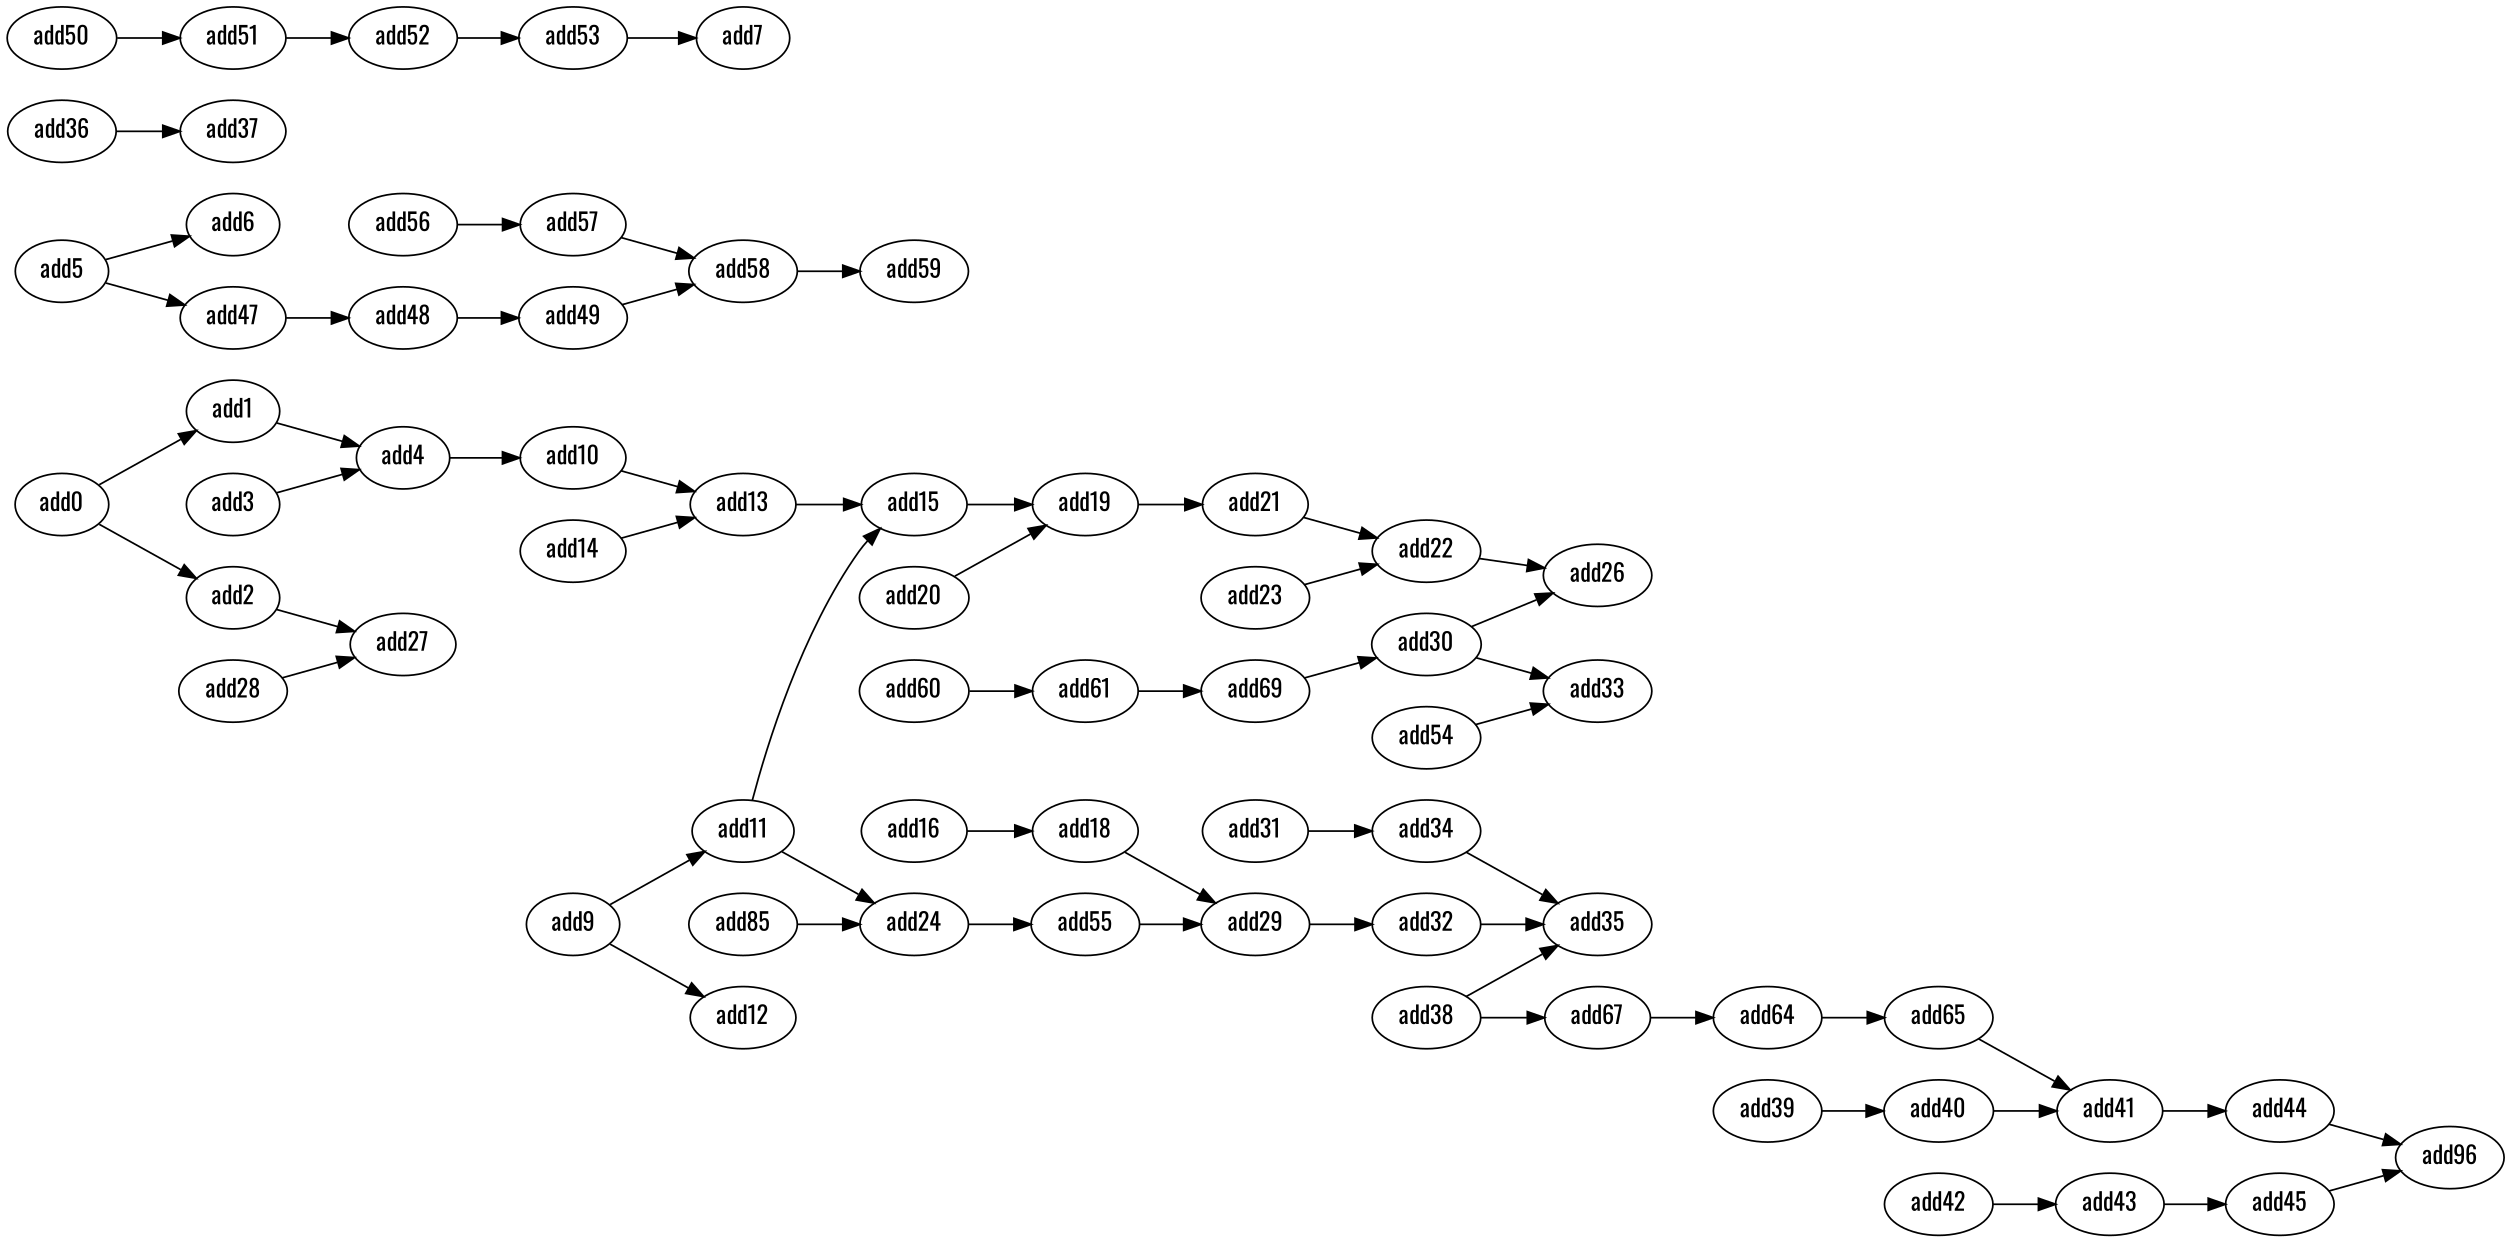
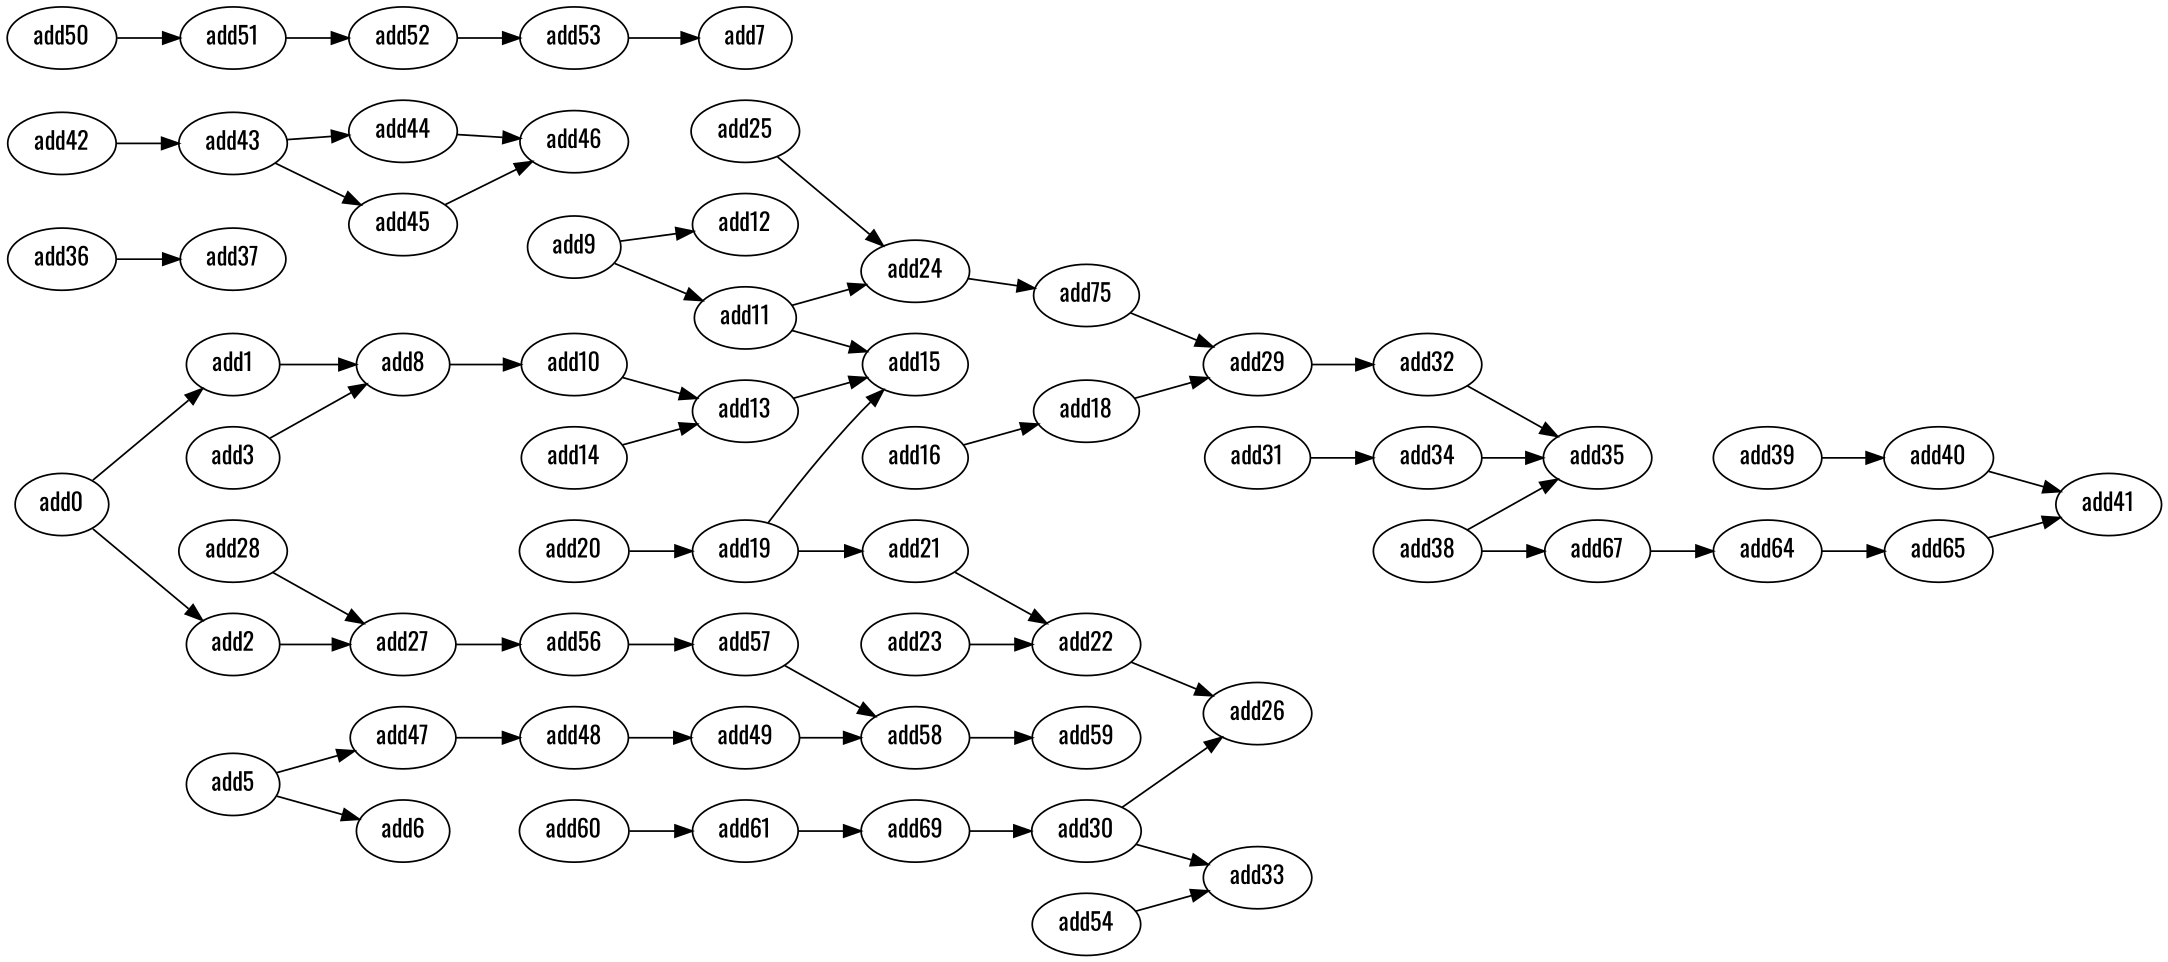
(403, 458) -> (403, 365)
(991, 505) -> (818, 461)
none -> (479, 644)
(743, 924) -> (745, 131)
(1085, 924) -> (1086, 295)
(2185, 1111) -> (309, 138)
(2450, 1158) -> (574, 142)
